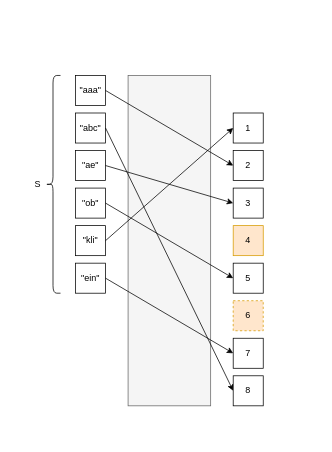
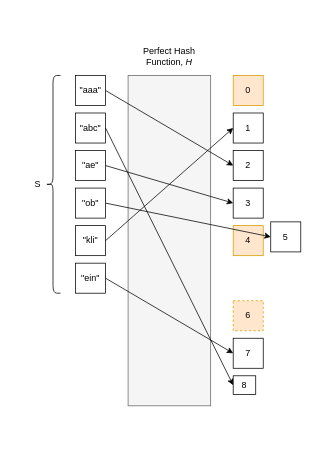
none -> (169, 57)
none -> (248, 90)
(248, 278) -> (285, 237)
(248, 390) -> (244, 385)
